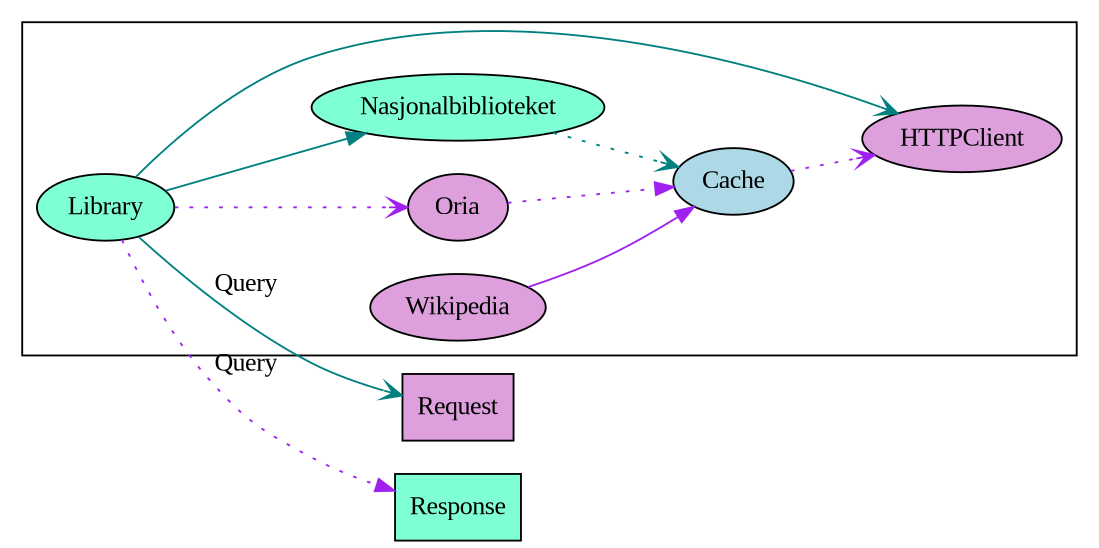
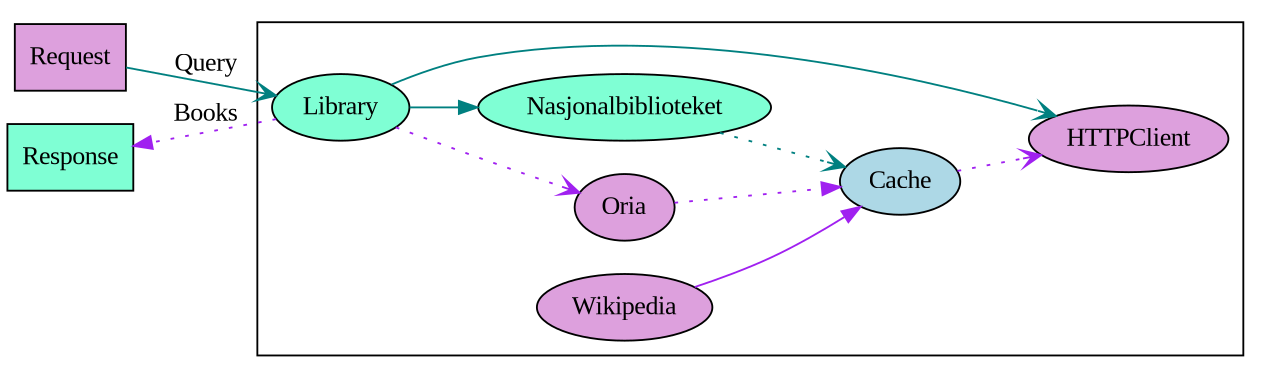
(253, 328) -> (192, 80)
(243, 364) -> (203, 114)
